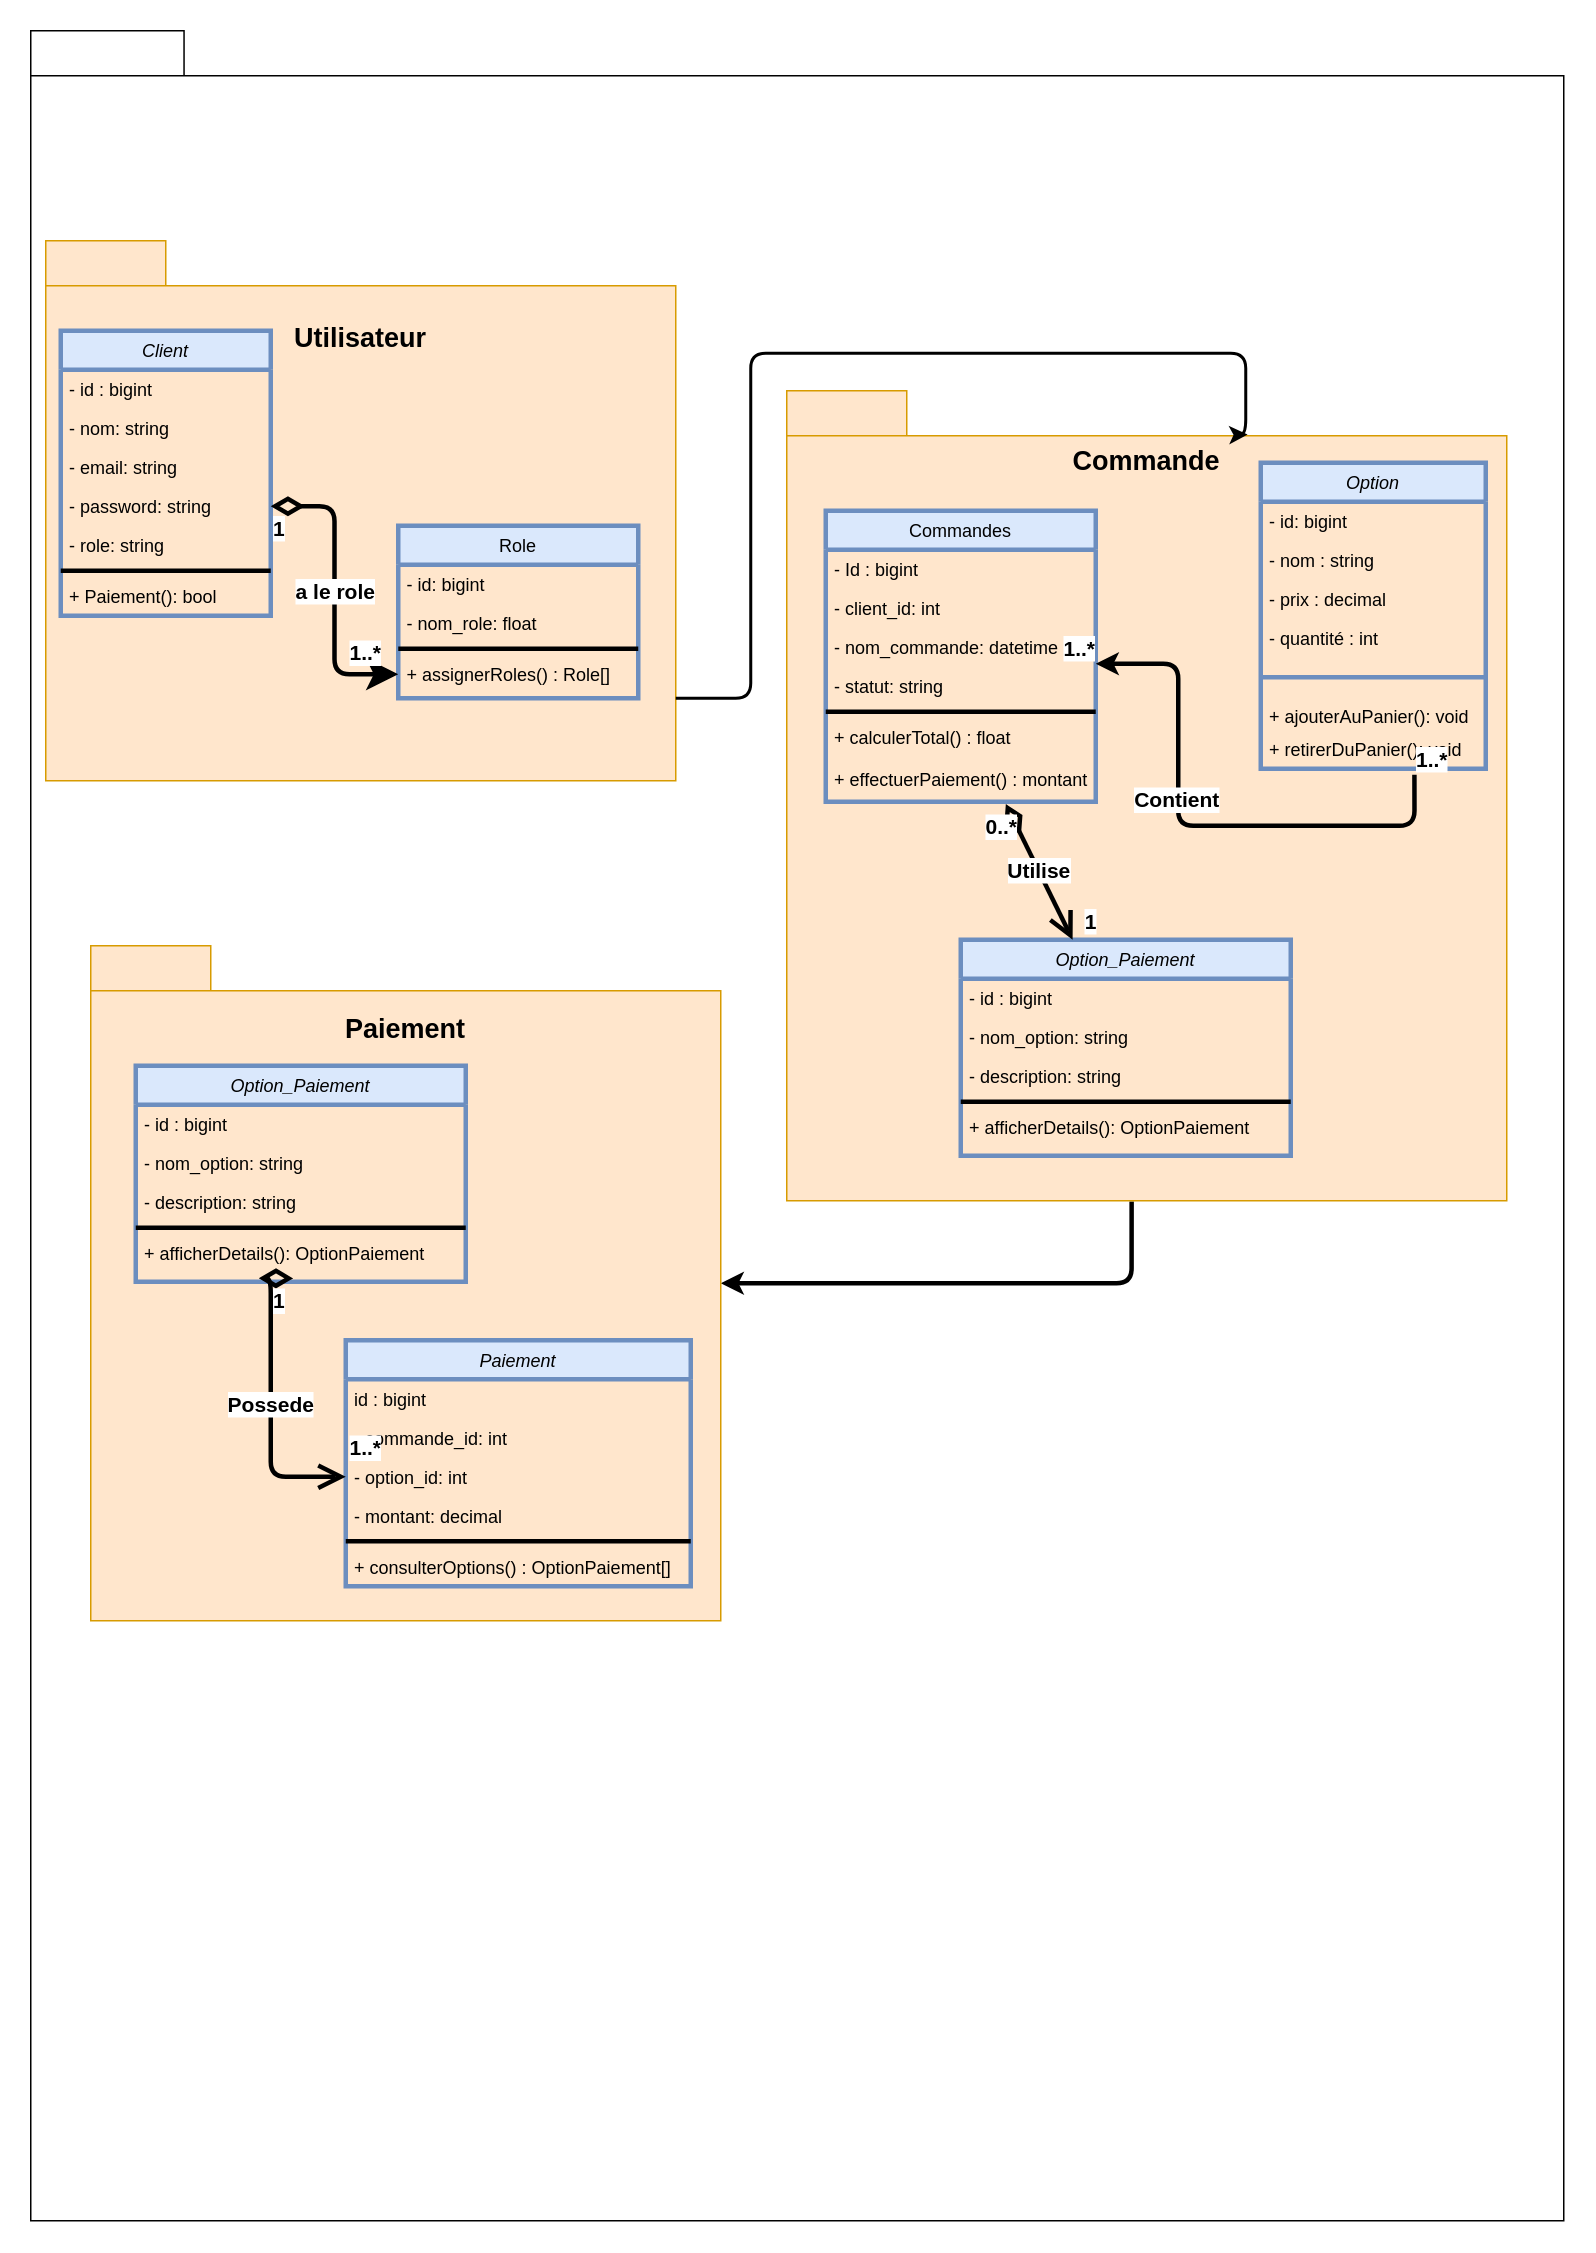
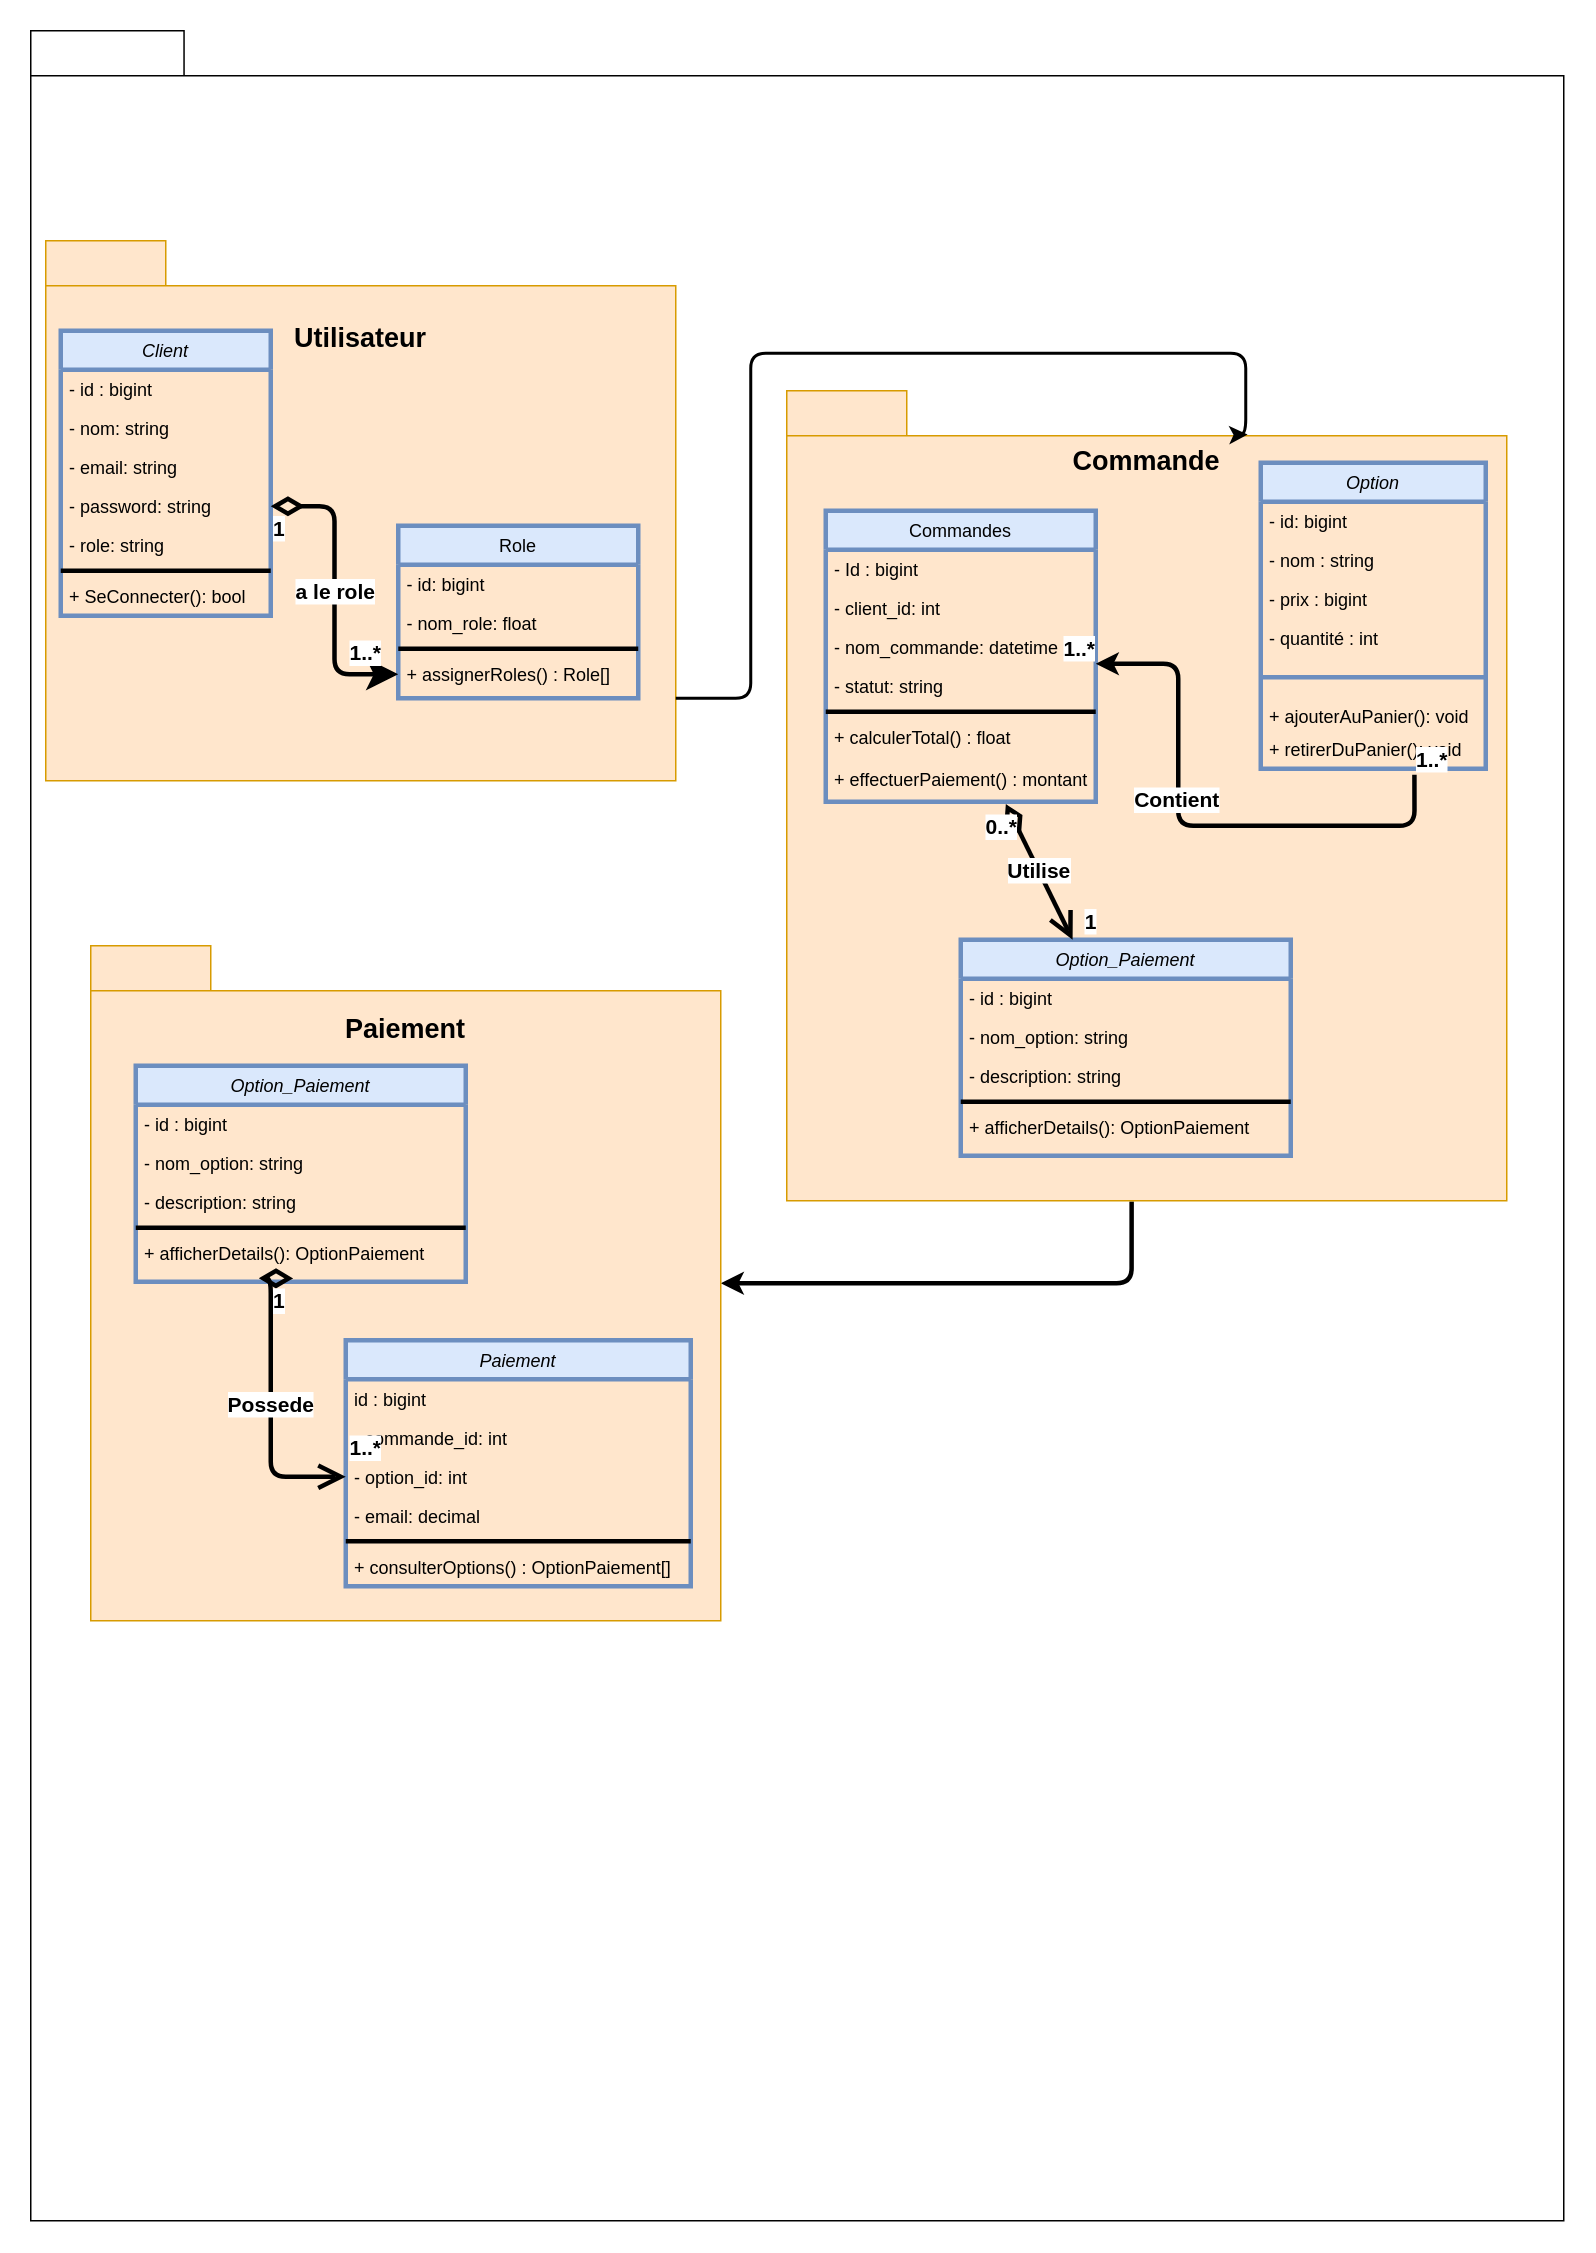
(148, 597) -> (165, 597)
(1333, 600) -> (1328, 600)
(433, 1517) -> (418, 1517)
